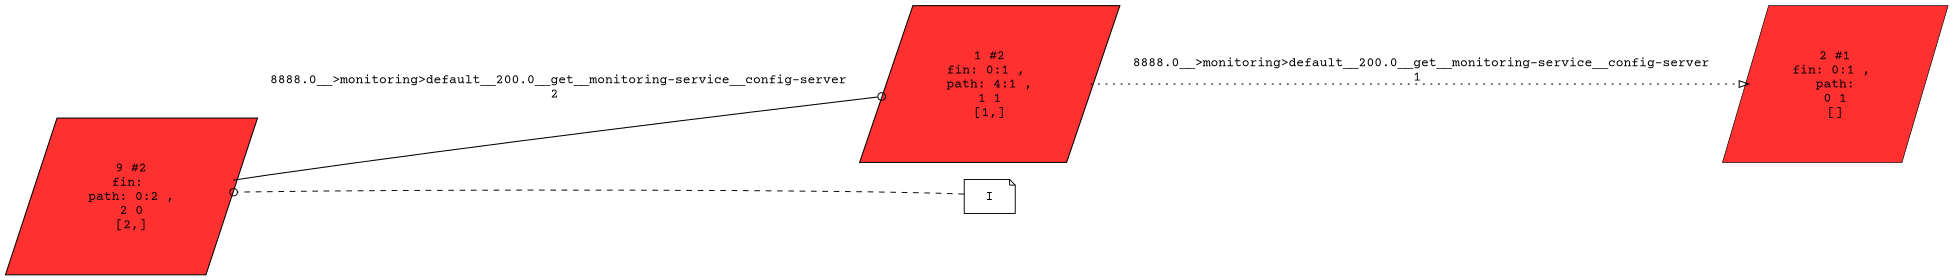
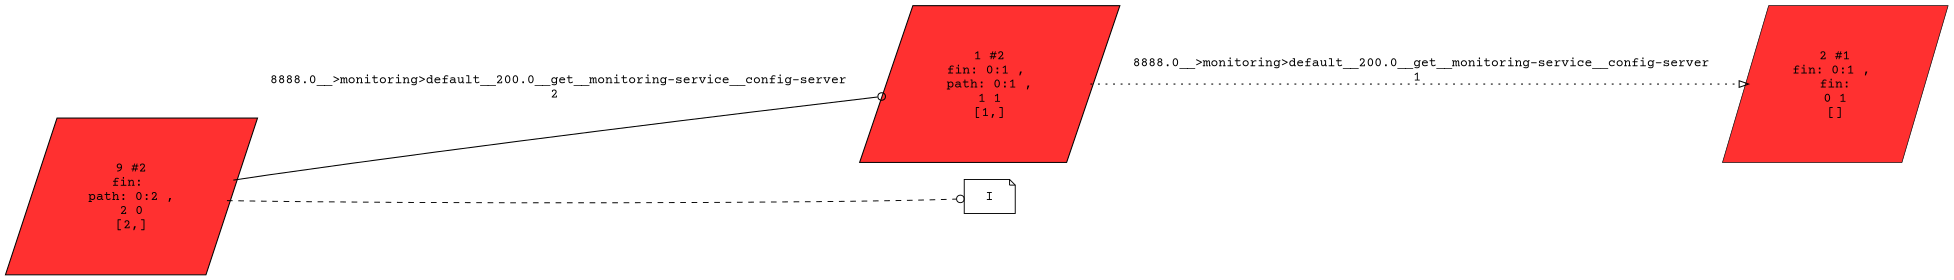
(990, 84) -> (990, 84)
(1835, 84) -> (1835, 84)
(601, 190) -> (592, 203)
